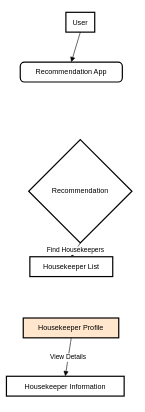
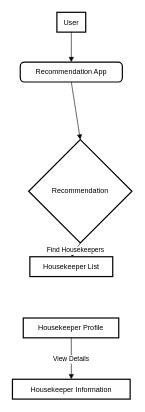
(80, 22) -> (71, 22)
none -> (75, 110)
(71, 328) -> (71, 328)
(65, 386) -> (71, 389)
